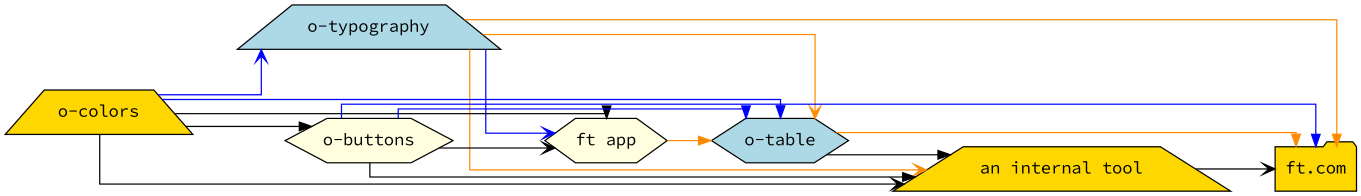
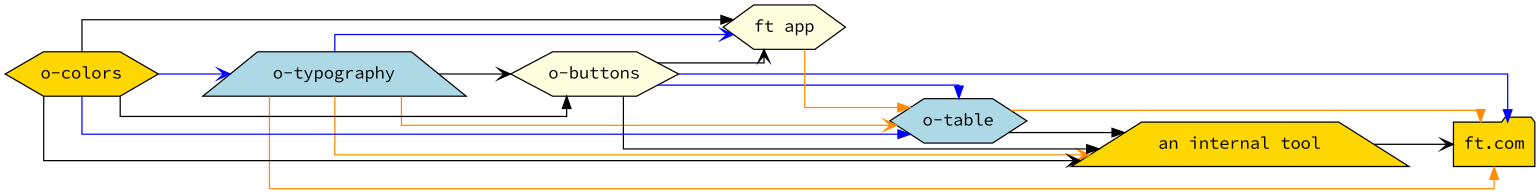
none -> (468, 74)
(99, 112) -> (82, 74)
